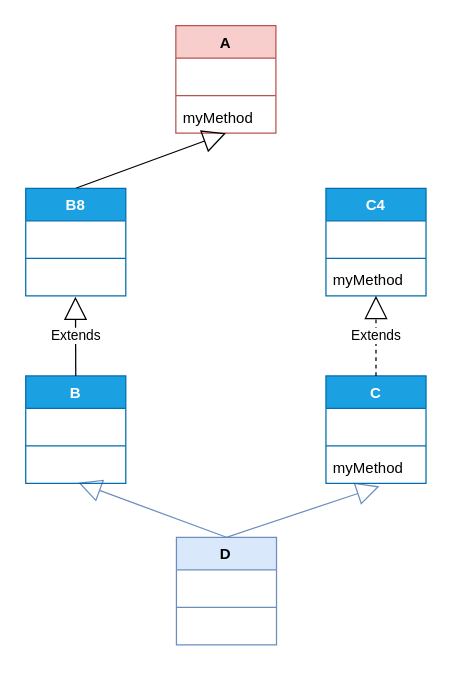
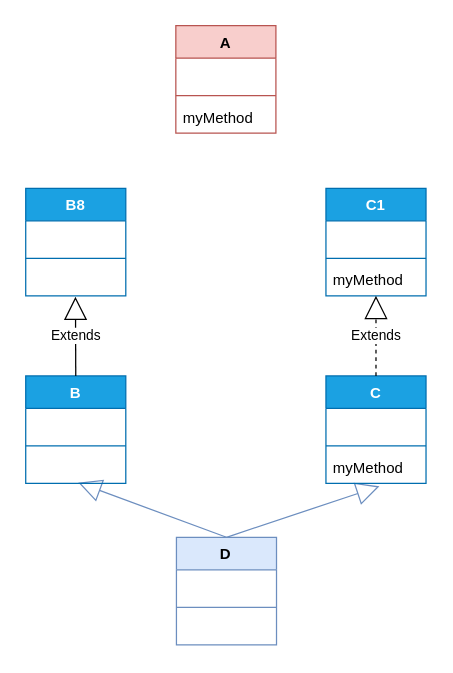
(140, 165) -> none
(376, 206) -> (376, 206)
